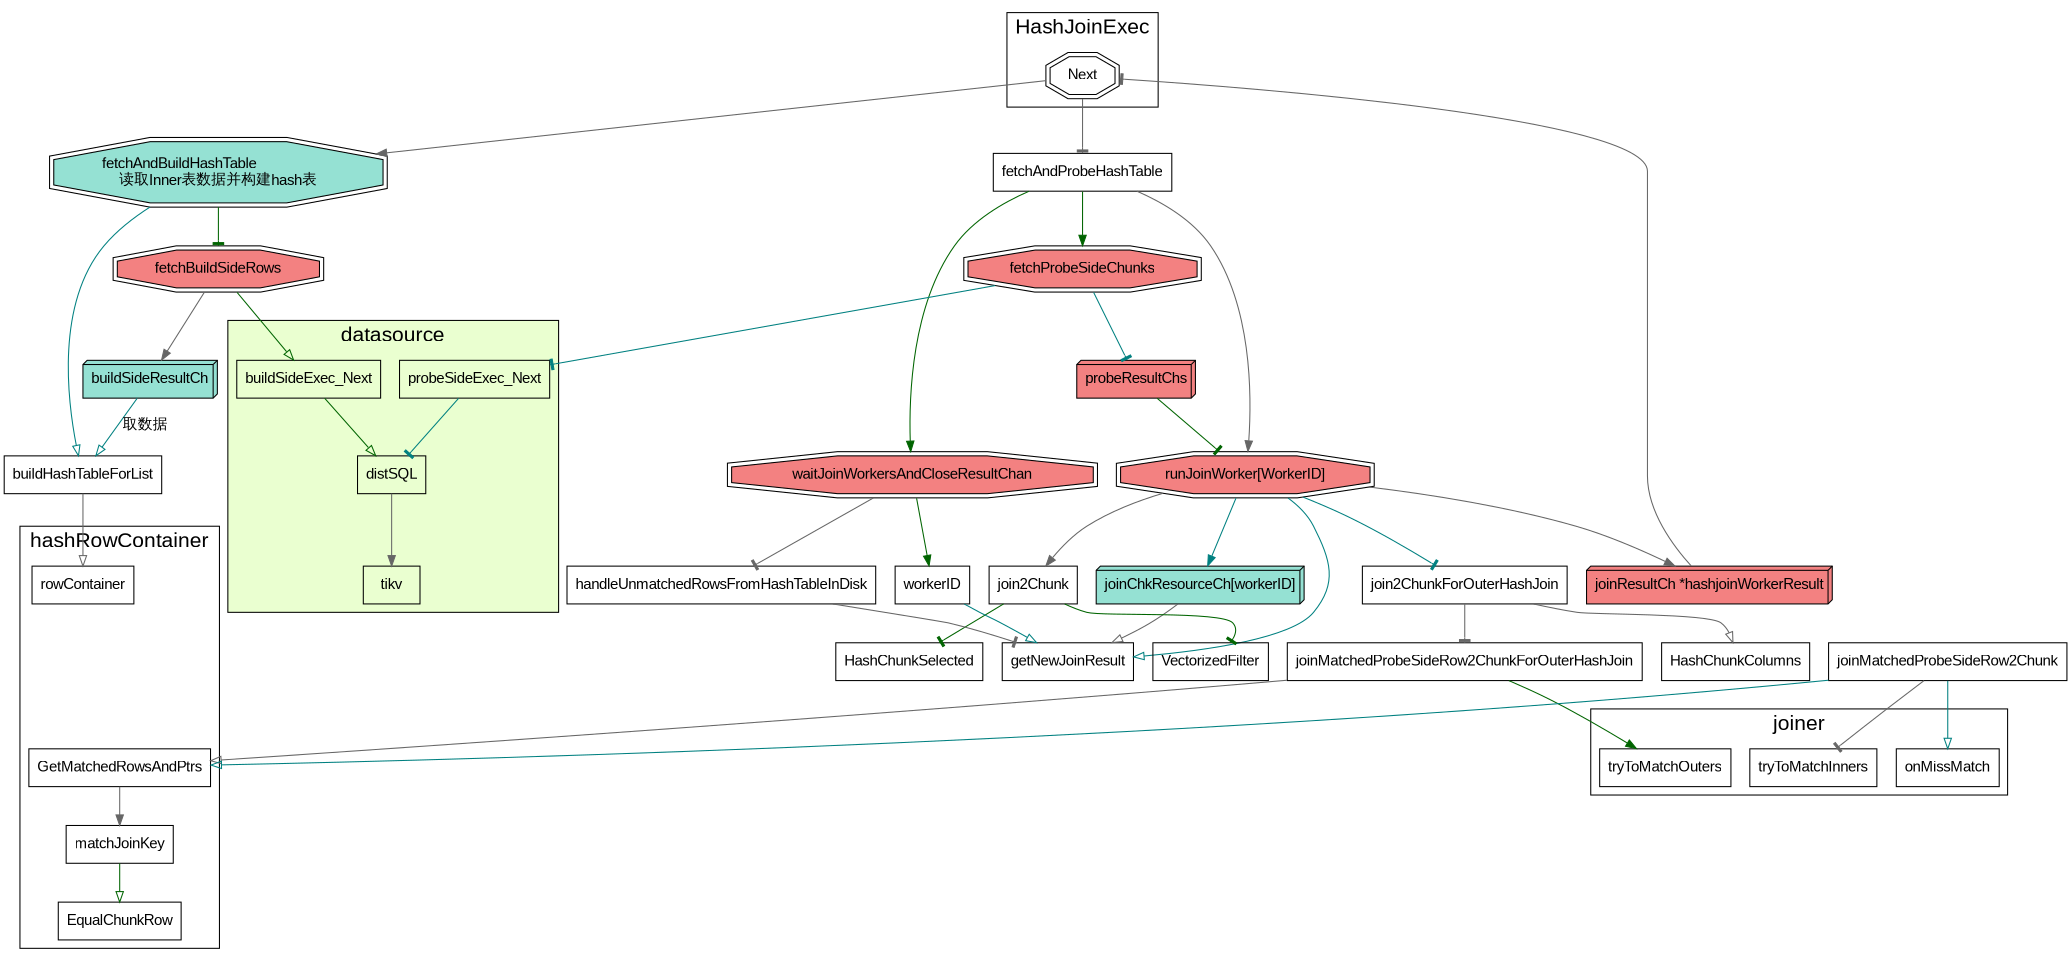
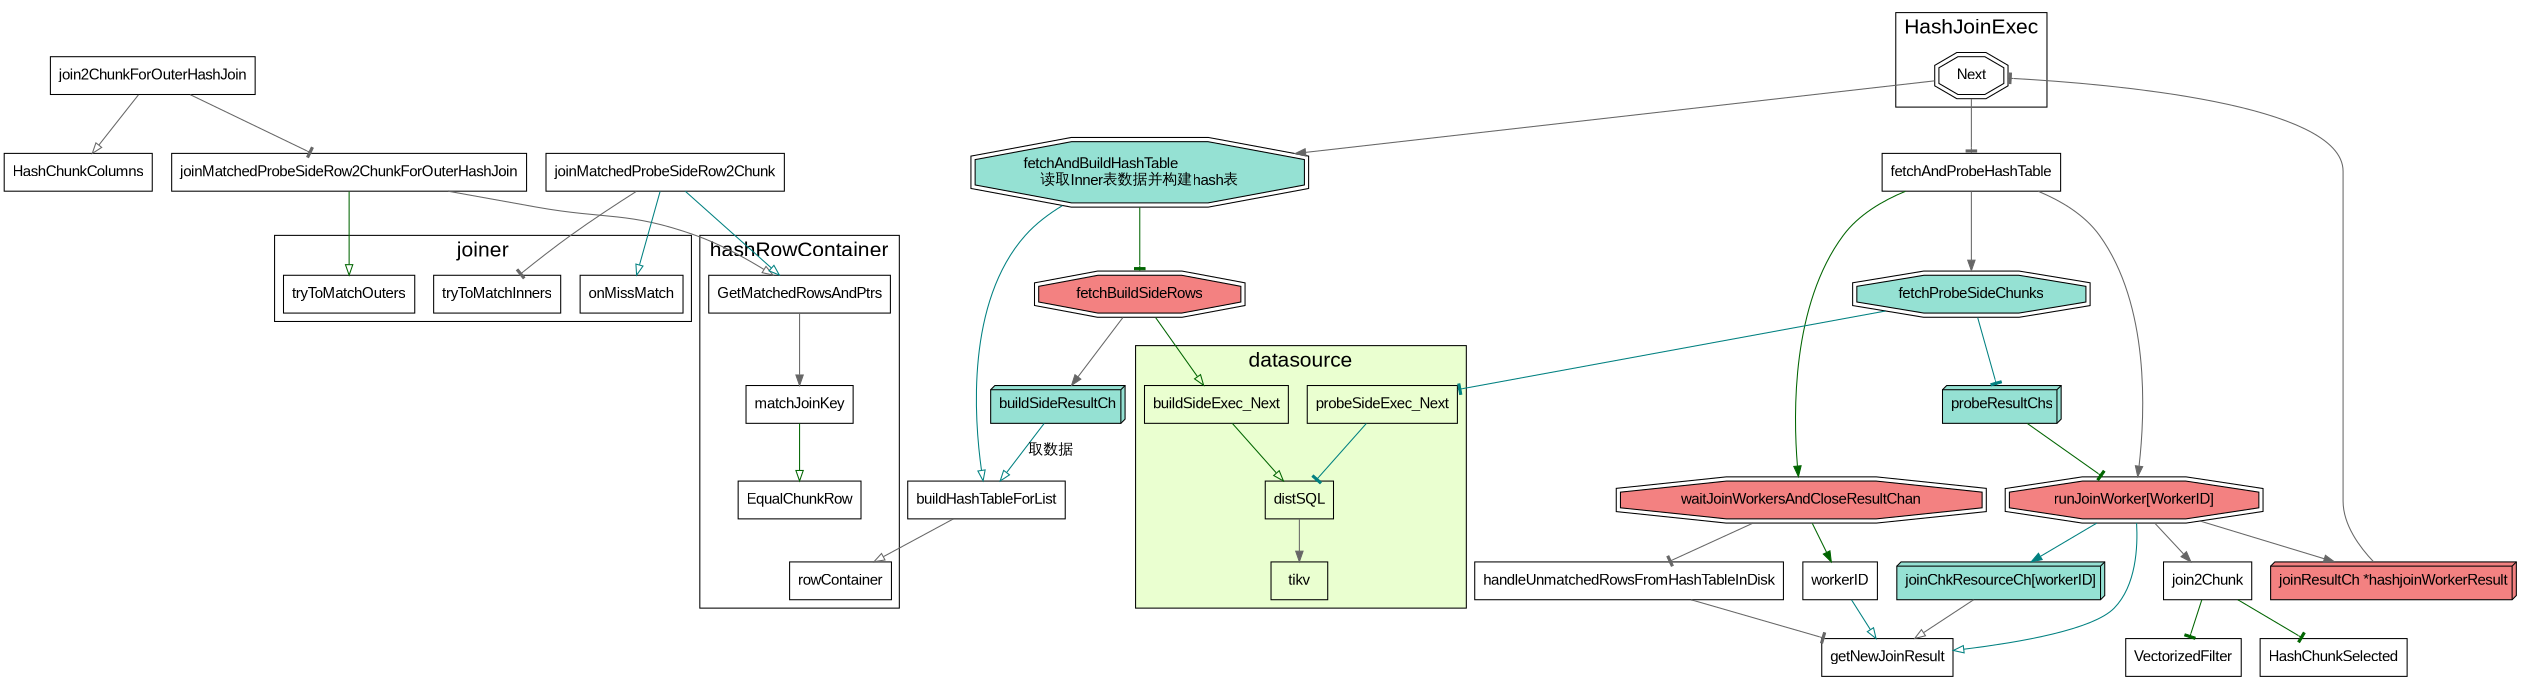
(1083, 213) -> (1971, 226)
(1083, 269) -> (1971, 294)
(1136, 379) -> (2002, 404)
(1369, 527) -> none
(1569, 710) -> (349, 228)
